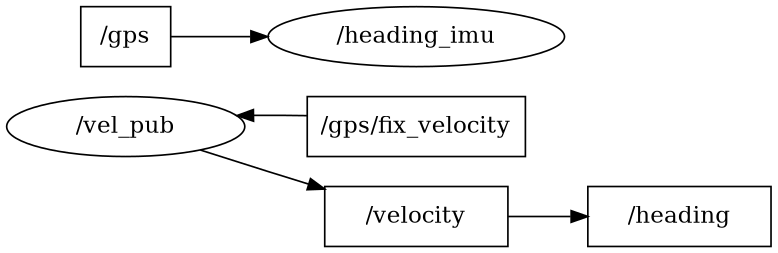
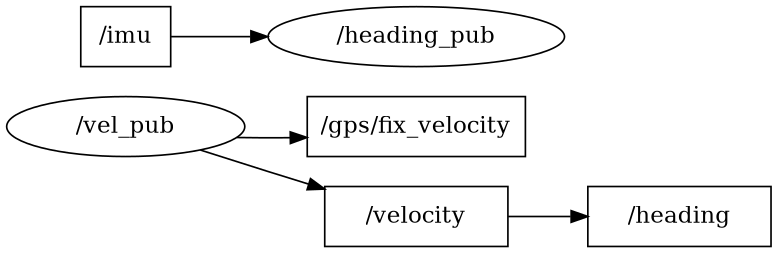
(126, 37) -> (126, 37)
(416, 37) -> (416, 37)
(280, 115) -> (263, 138)
